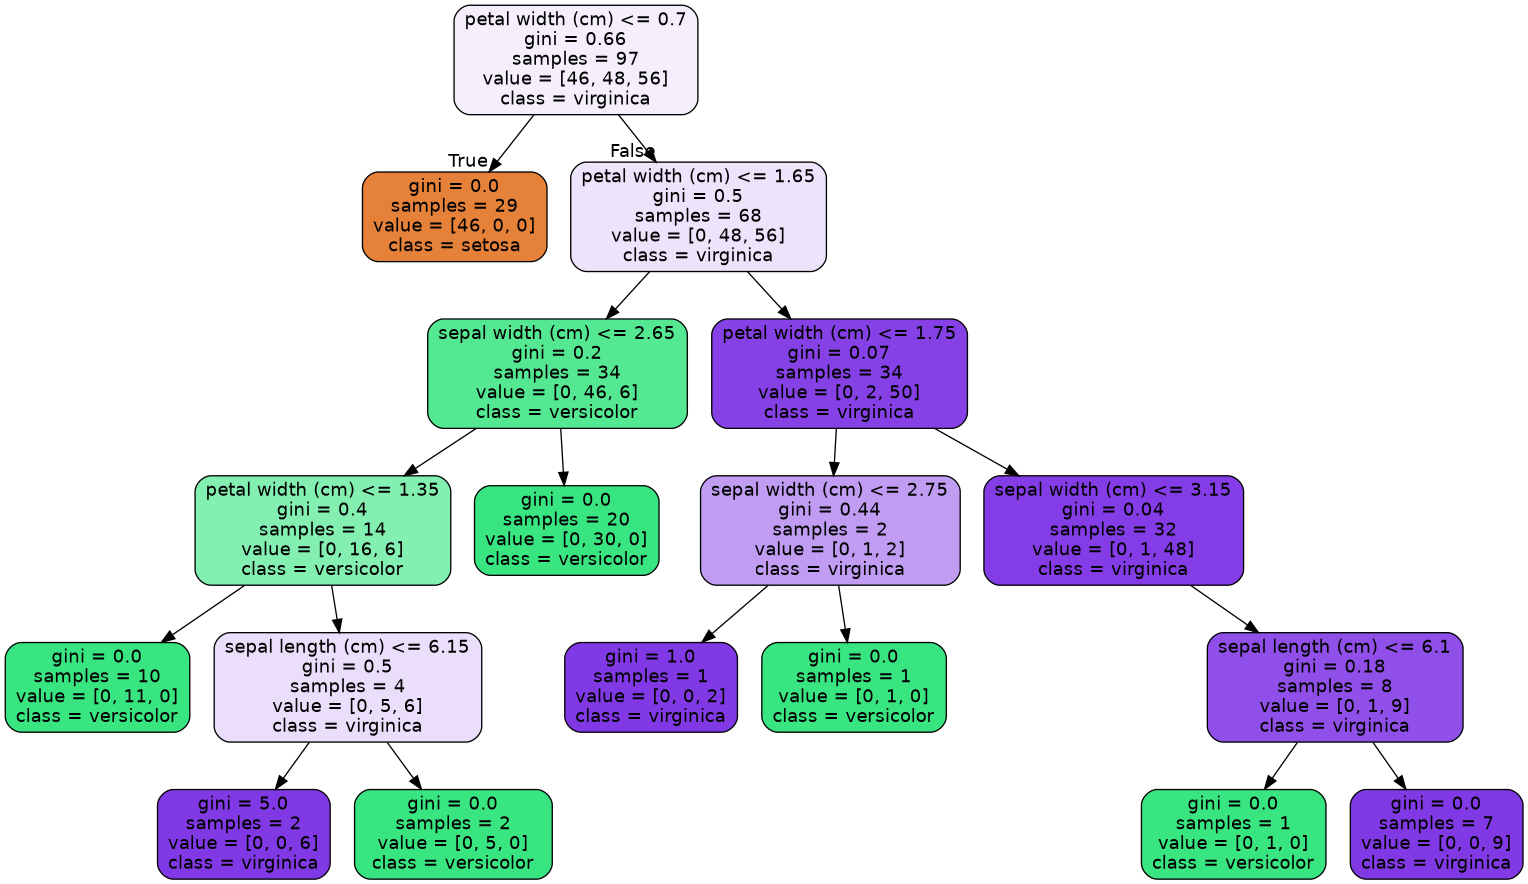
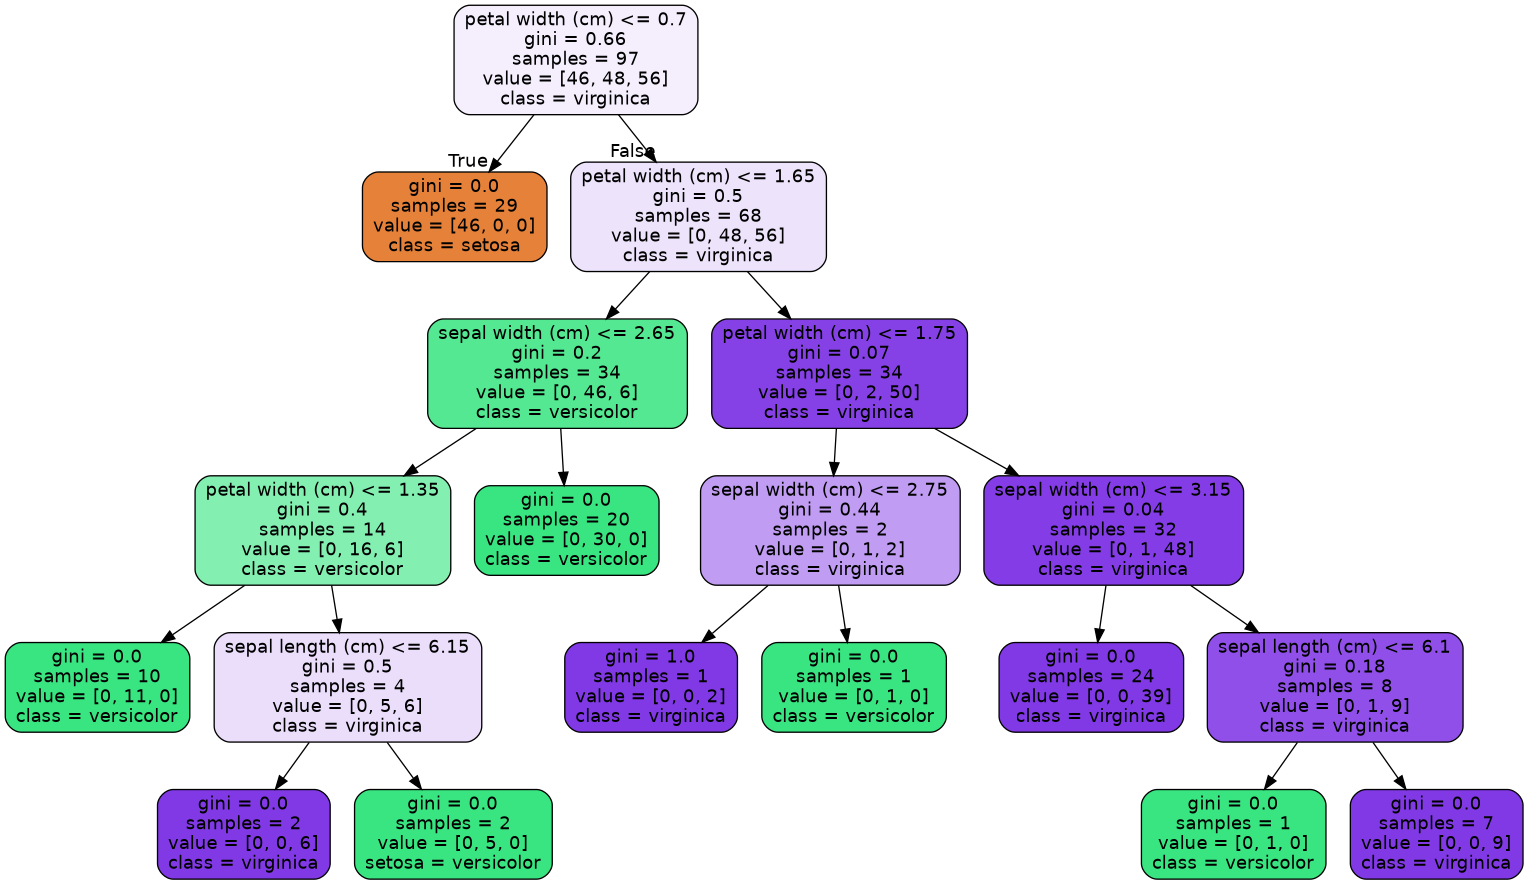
none -> (1091, 687)
(244, 834) -> (244, 834)
(453, 834) -> (453, 834)
